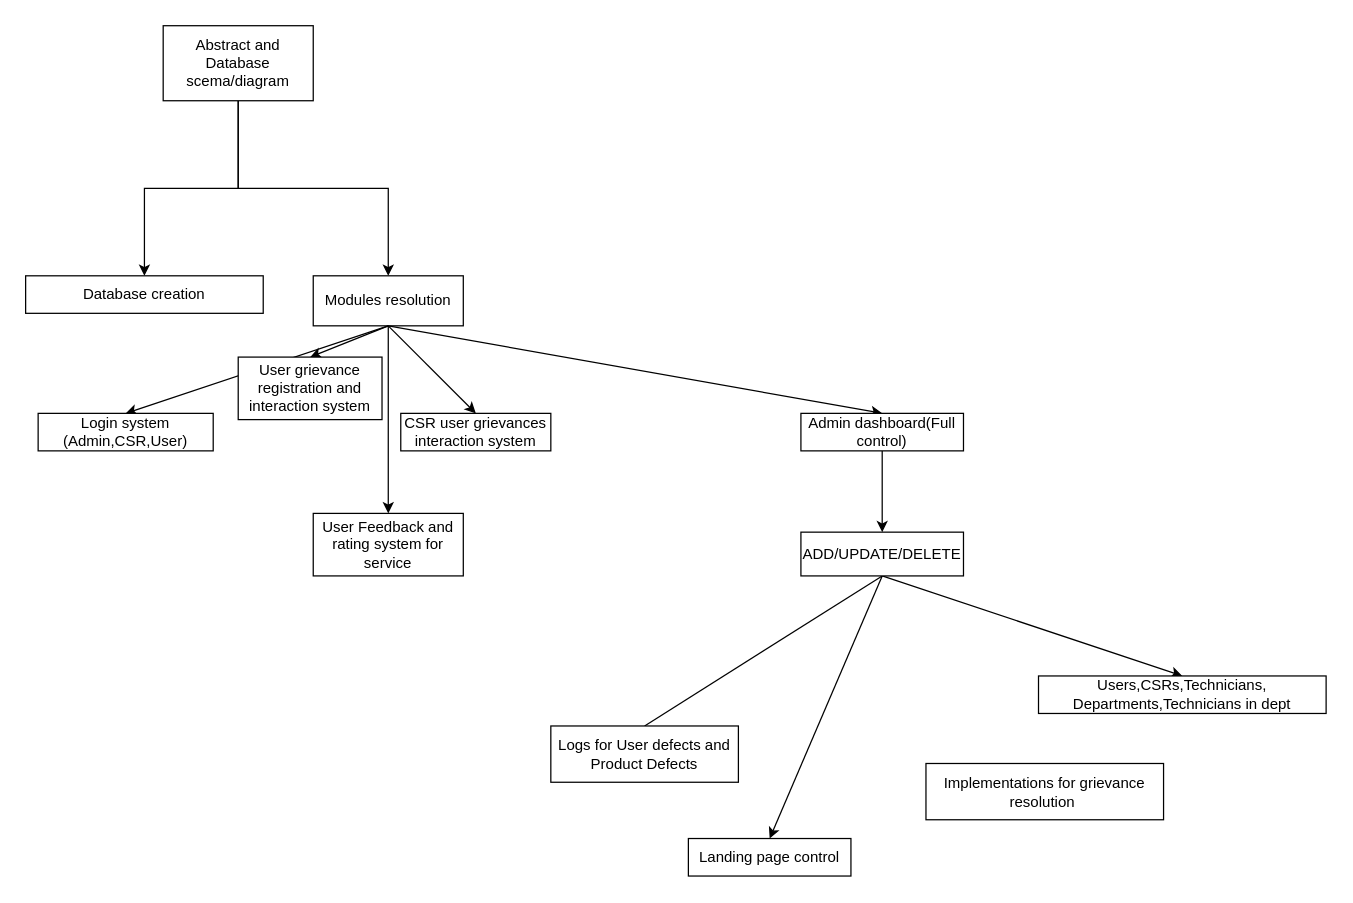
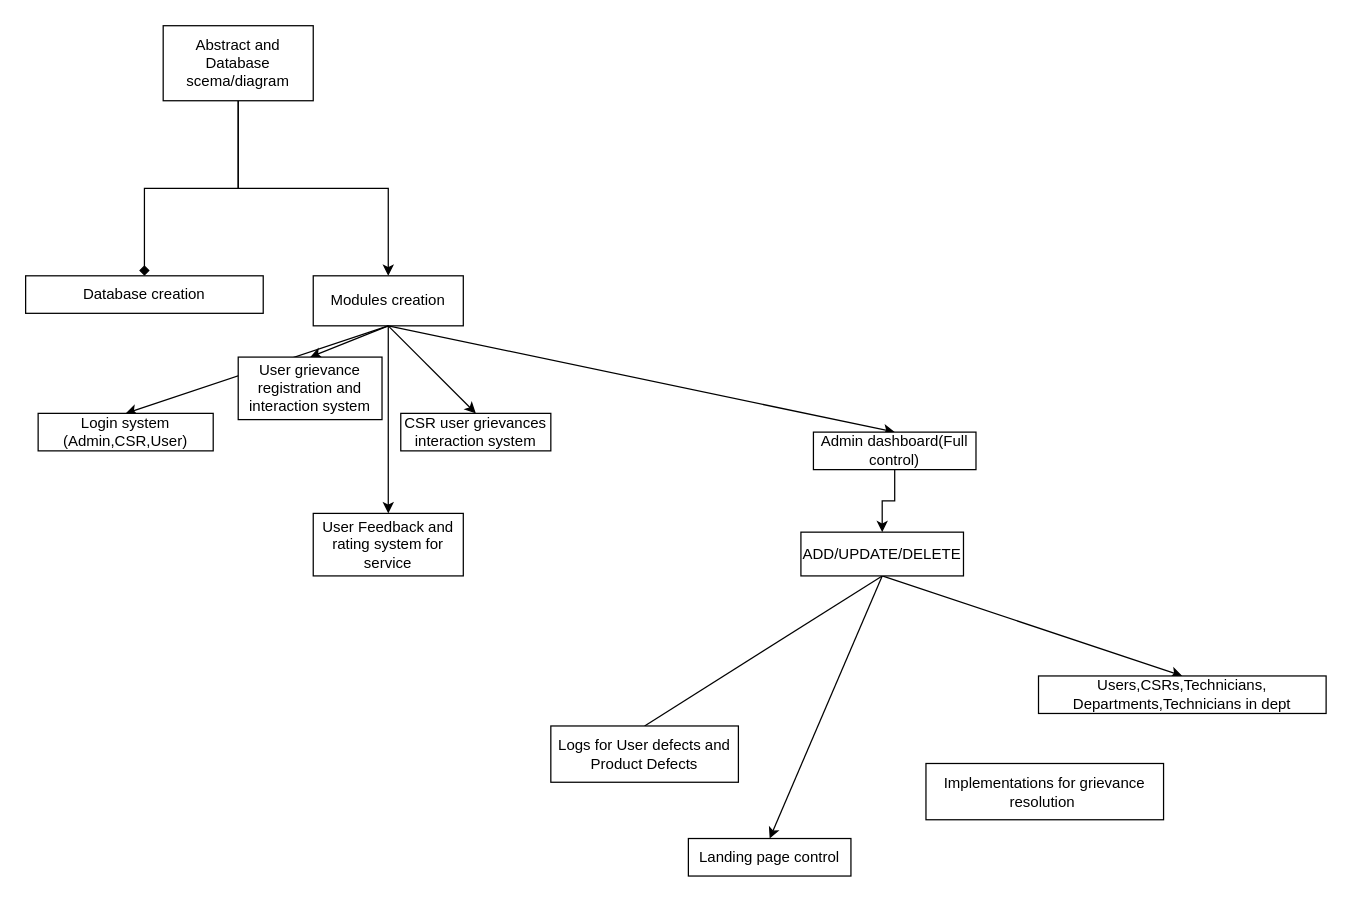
(144, 266) -> (144, 265)
(388, 301) -> (388, 301)
(882, 432) -> (894, 451)
